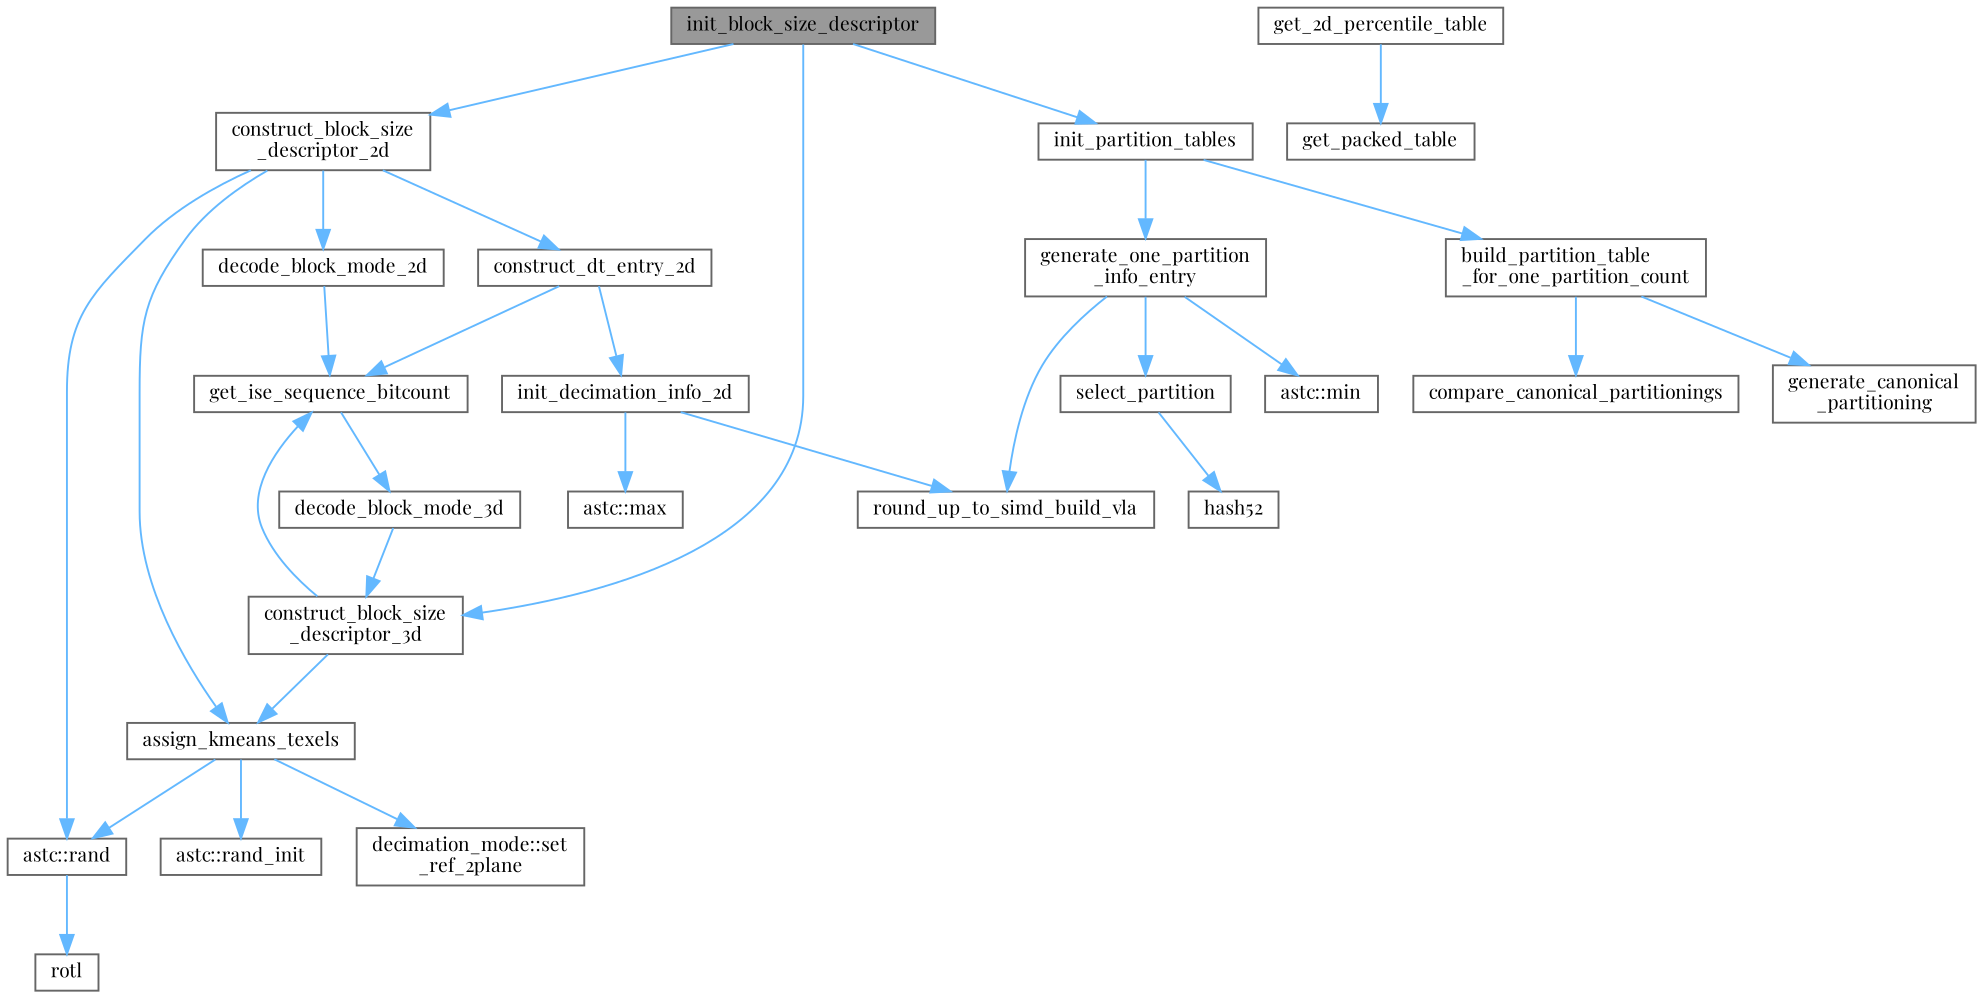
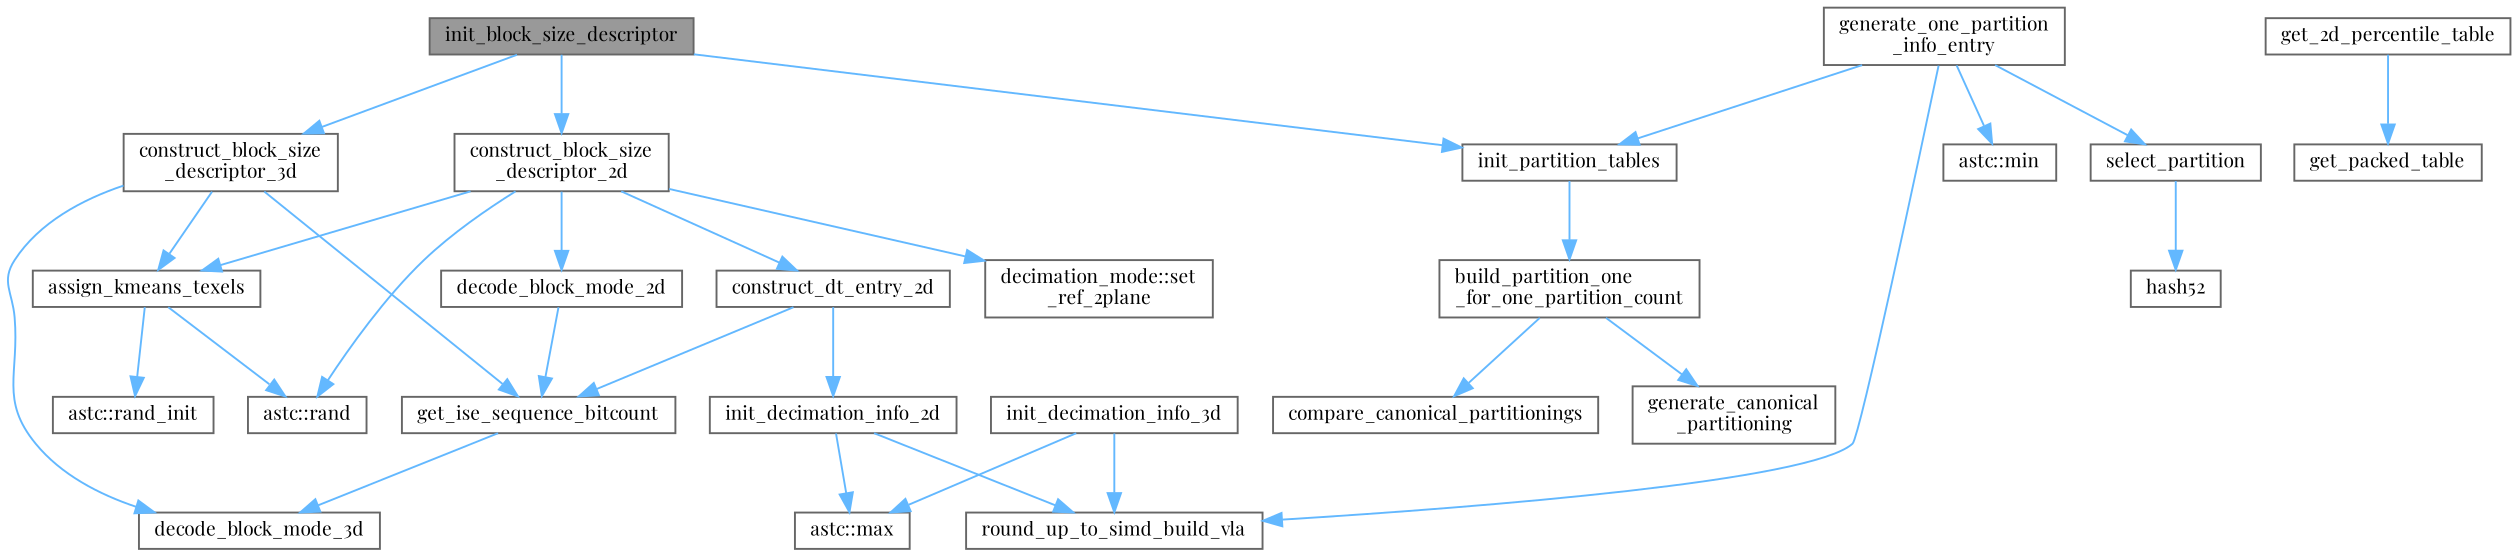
(1146, 189) -> (1750, 102)
(1576, 268) -> (1569, 289)
none -> (1114, 415)
(383, 553) -> (15, 347)
(336, 789) -> (817, 223)
(67, 973) -> none
